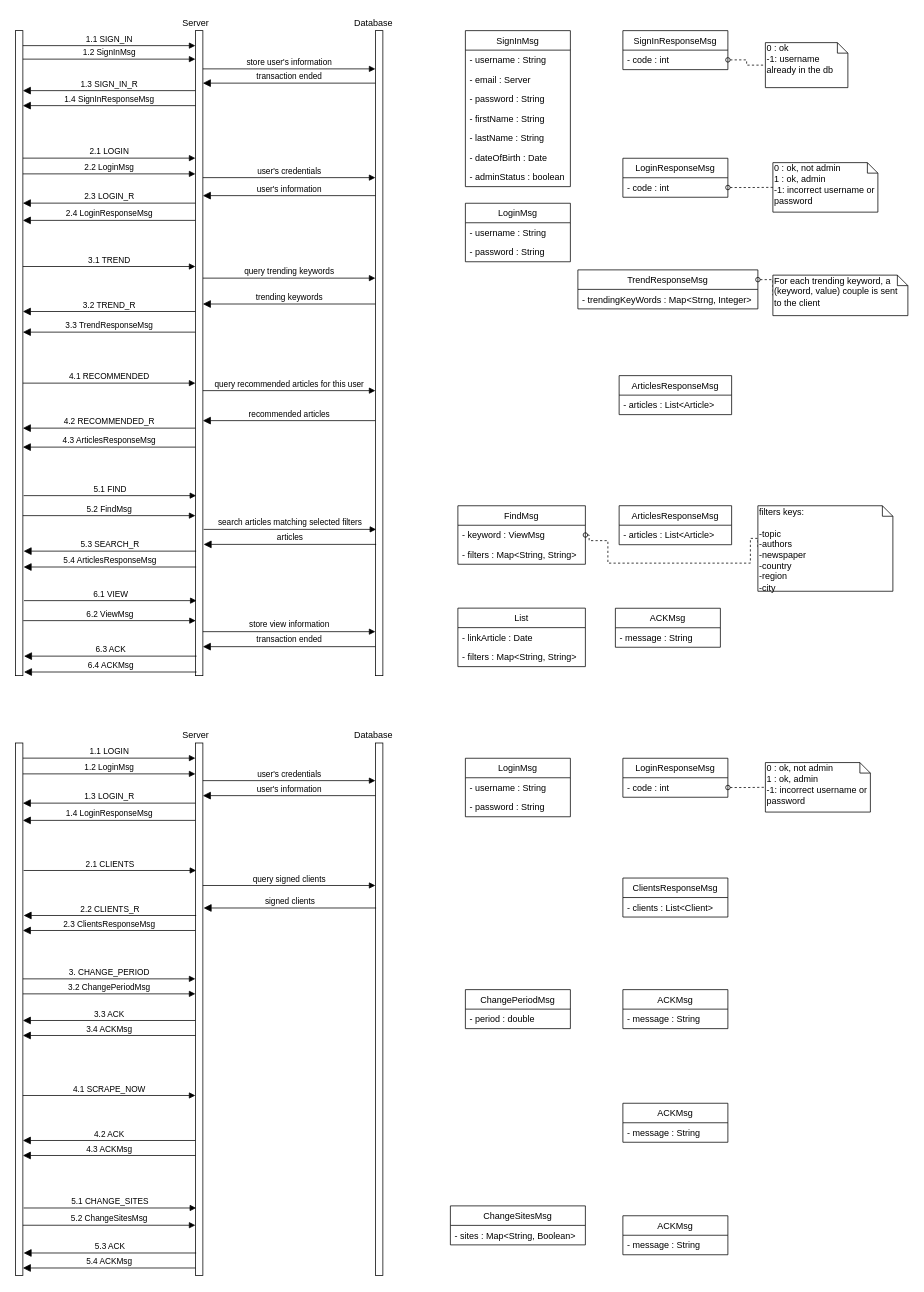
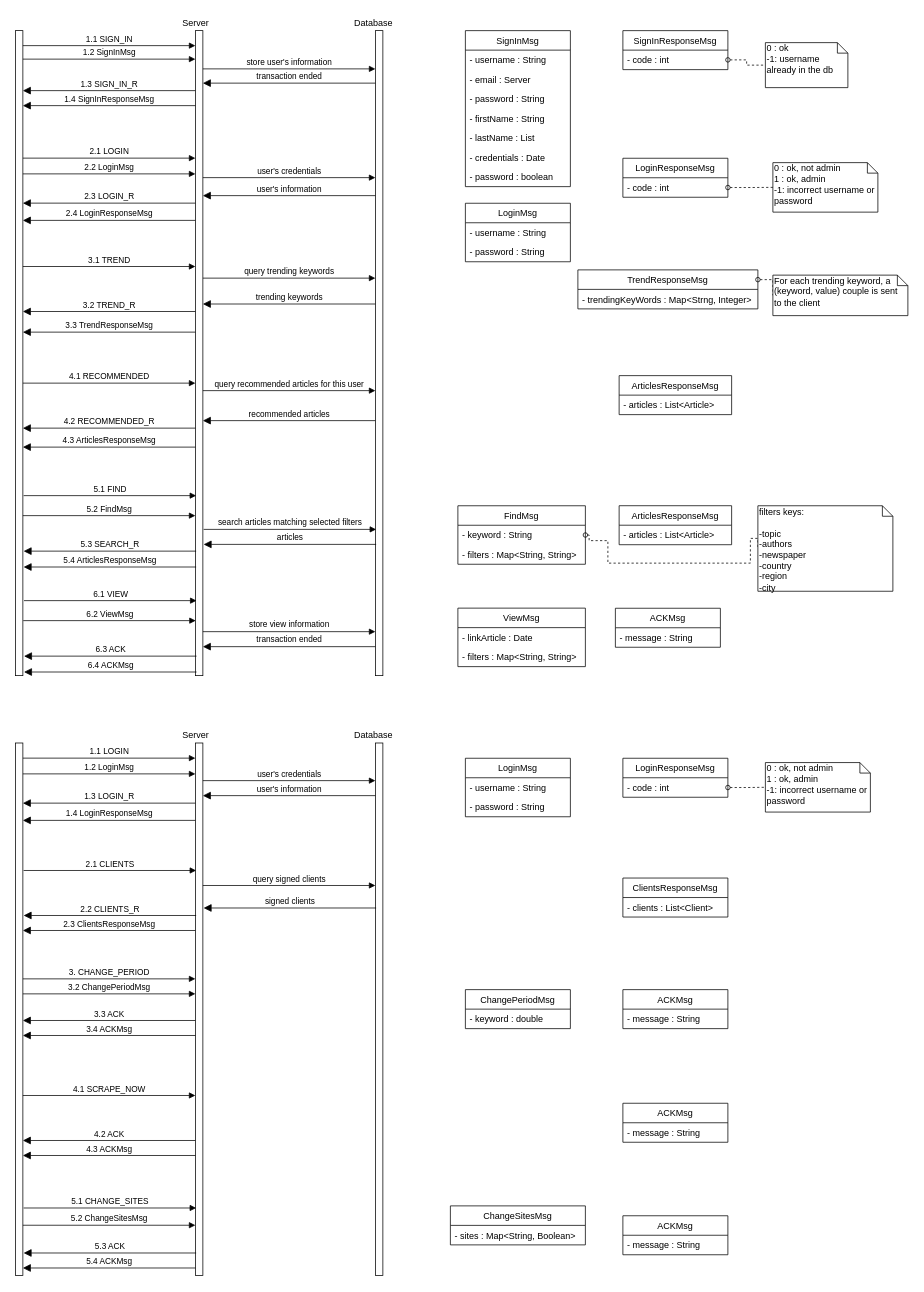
(510, 138) -> (505, 138)
(514, 158) -> (513, 158)
(520, 177) -> (514, 177)
(504, 535) -> (502, 535)
(521, 618) -> (521, 618)
(505, 1019) -> (509, 1019)
